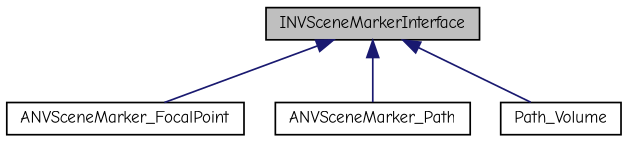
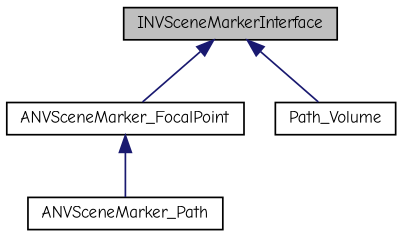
(373, 80) -> (125, 175)
